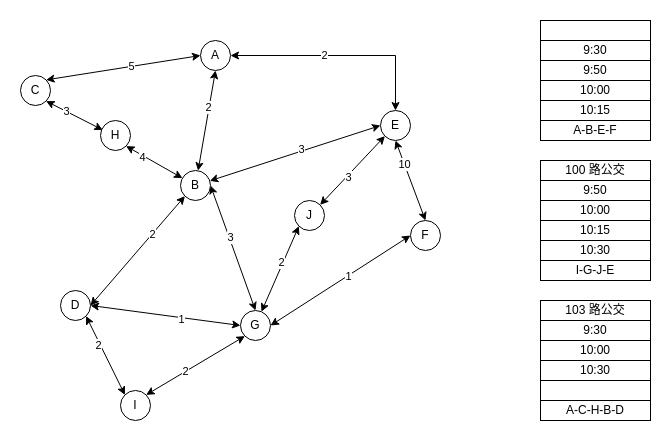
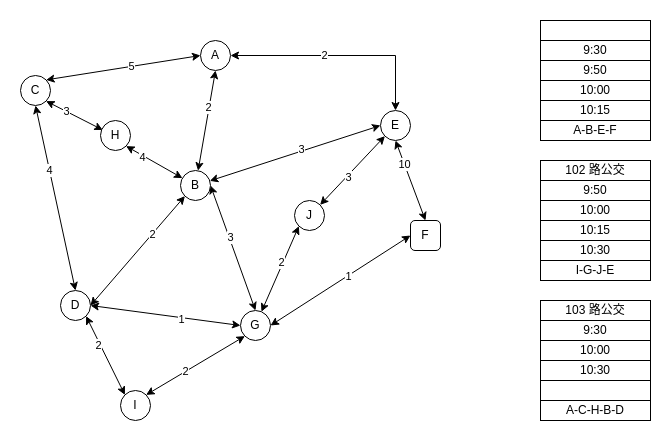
(596, 171) -> (596, 171)
none -> (56, 198)
(426, 236) -> (426, 236)
